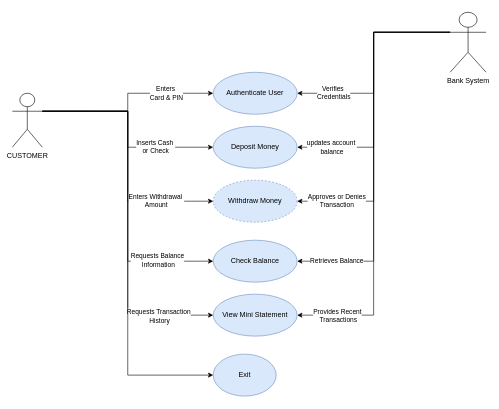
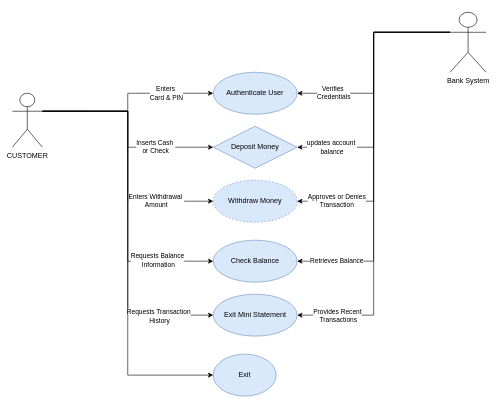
(255, 147) -> (255, 147)
(255, 315) -> (255, 315)
